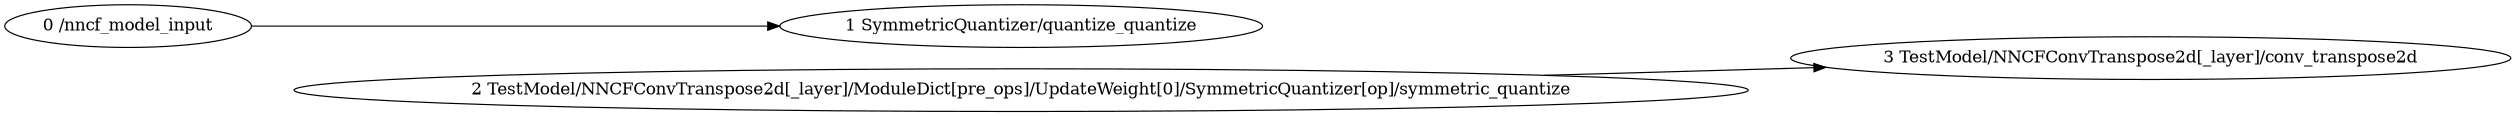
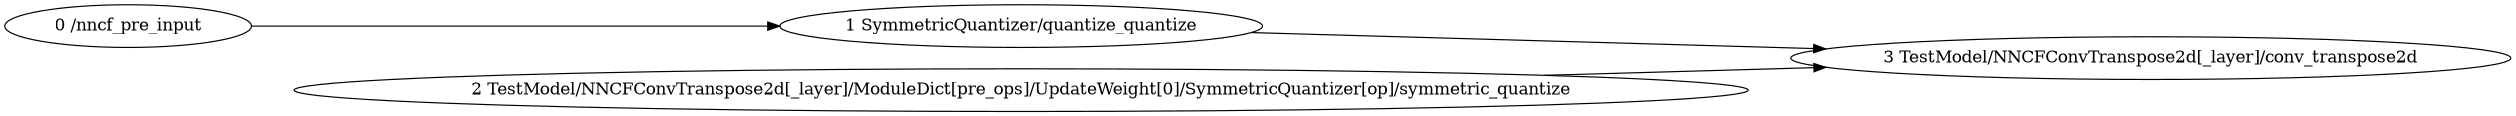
(128, 26) -> (128, 26)
none -> (1532, 41)
